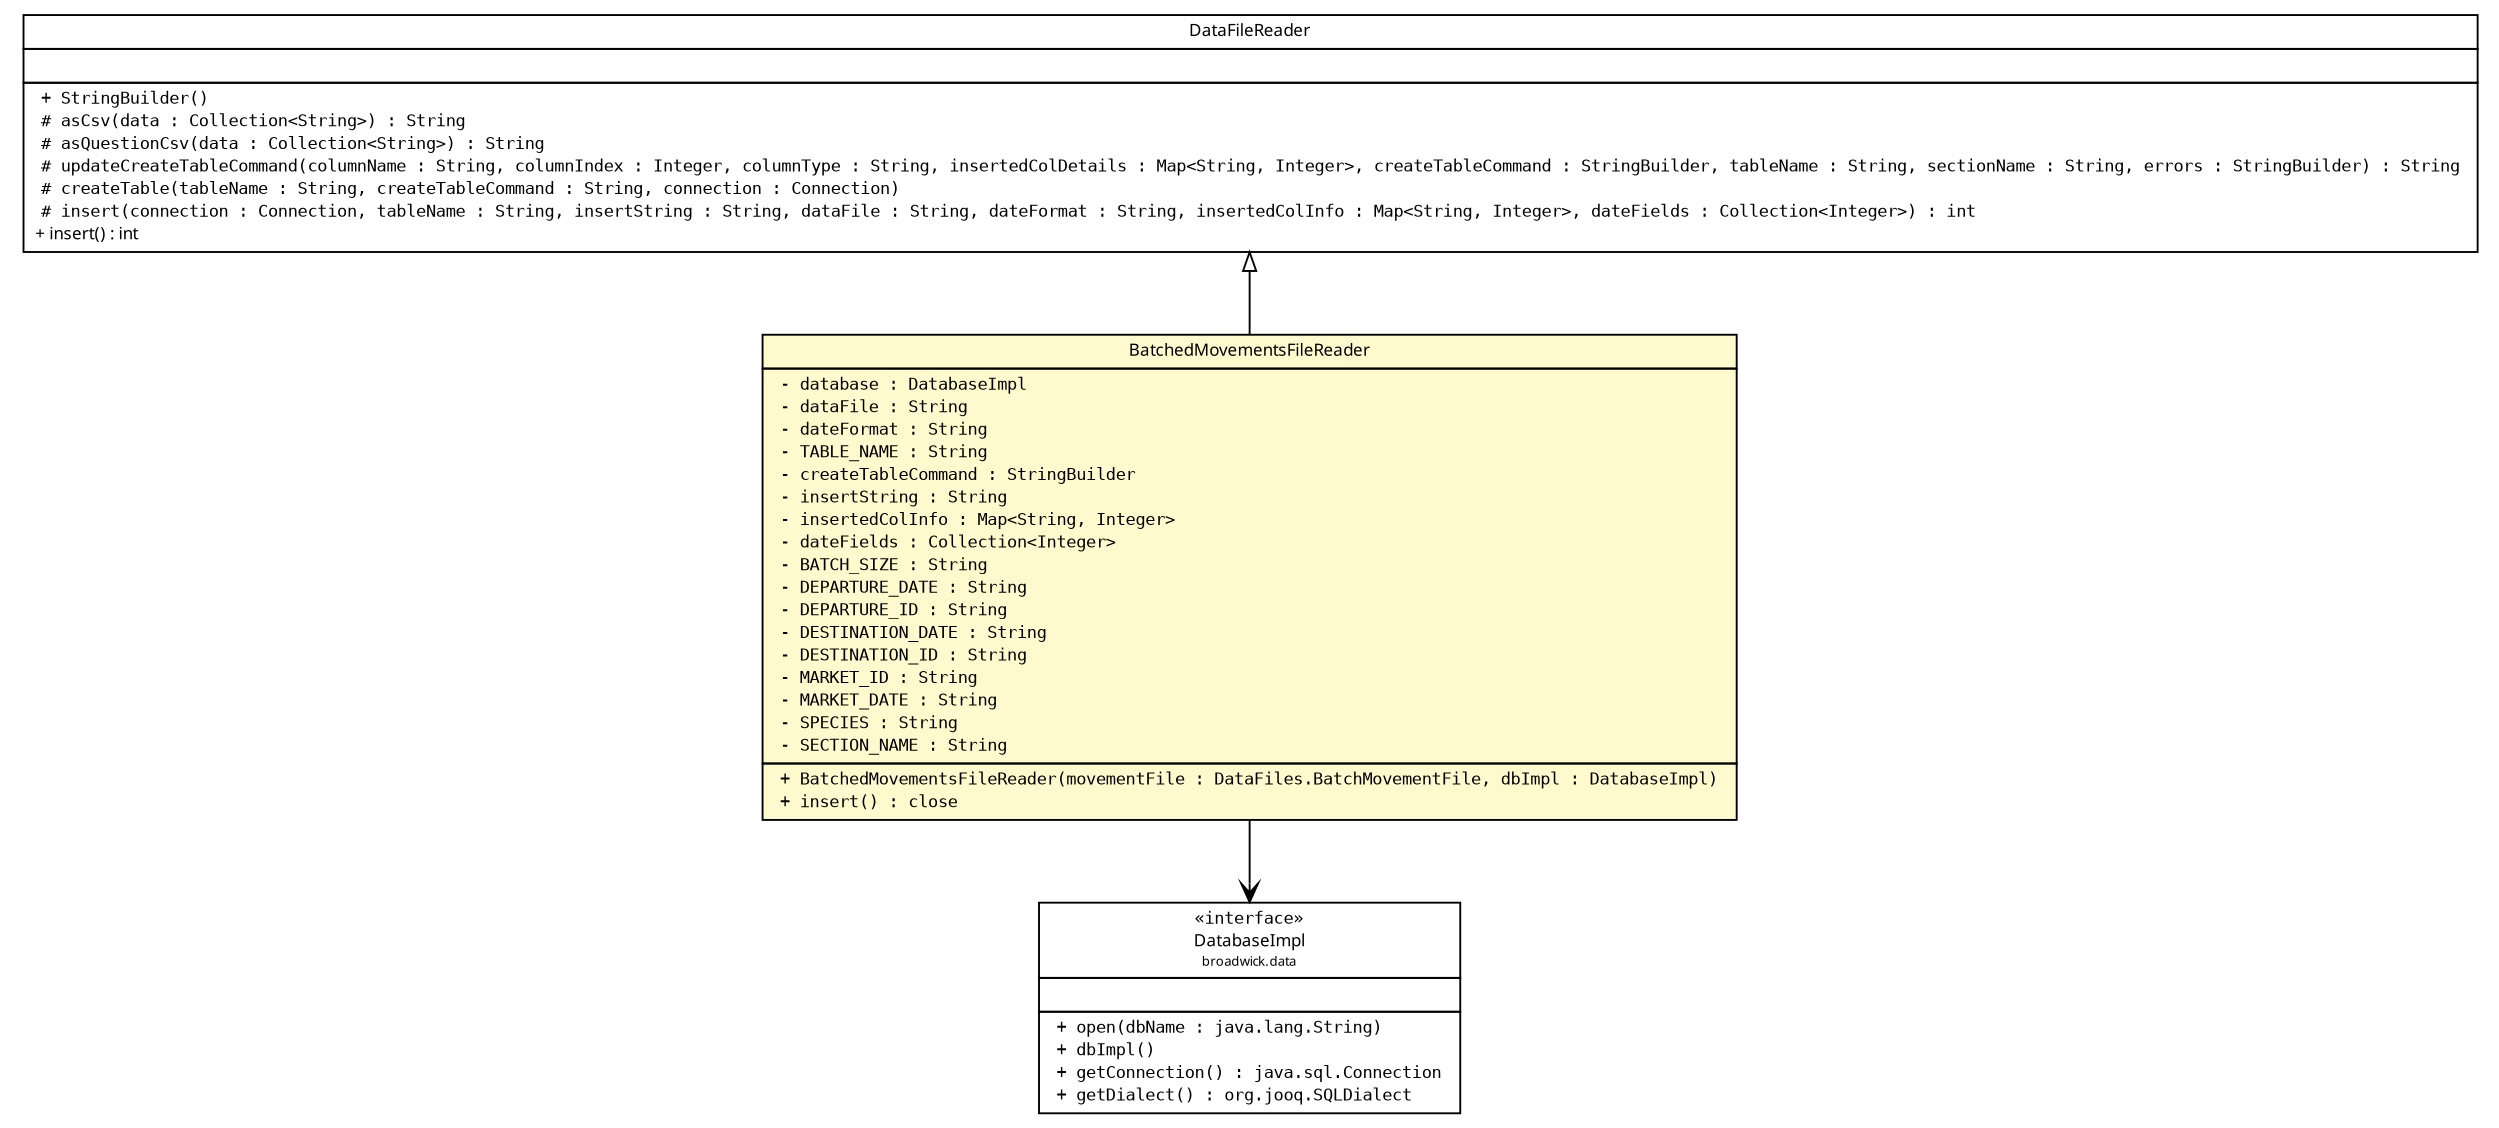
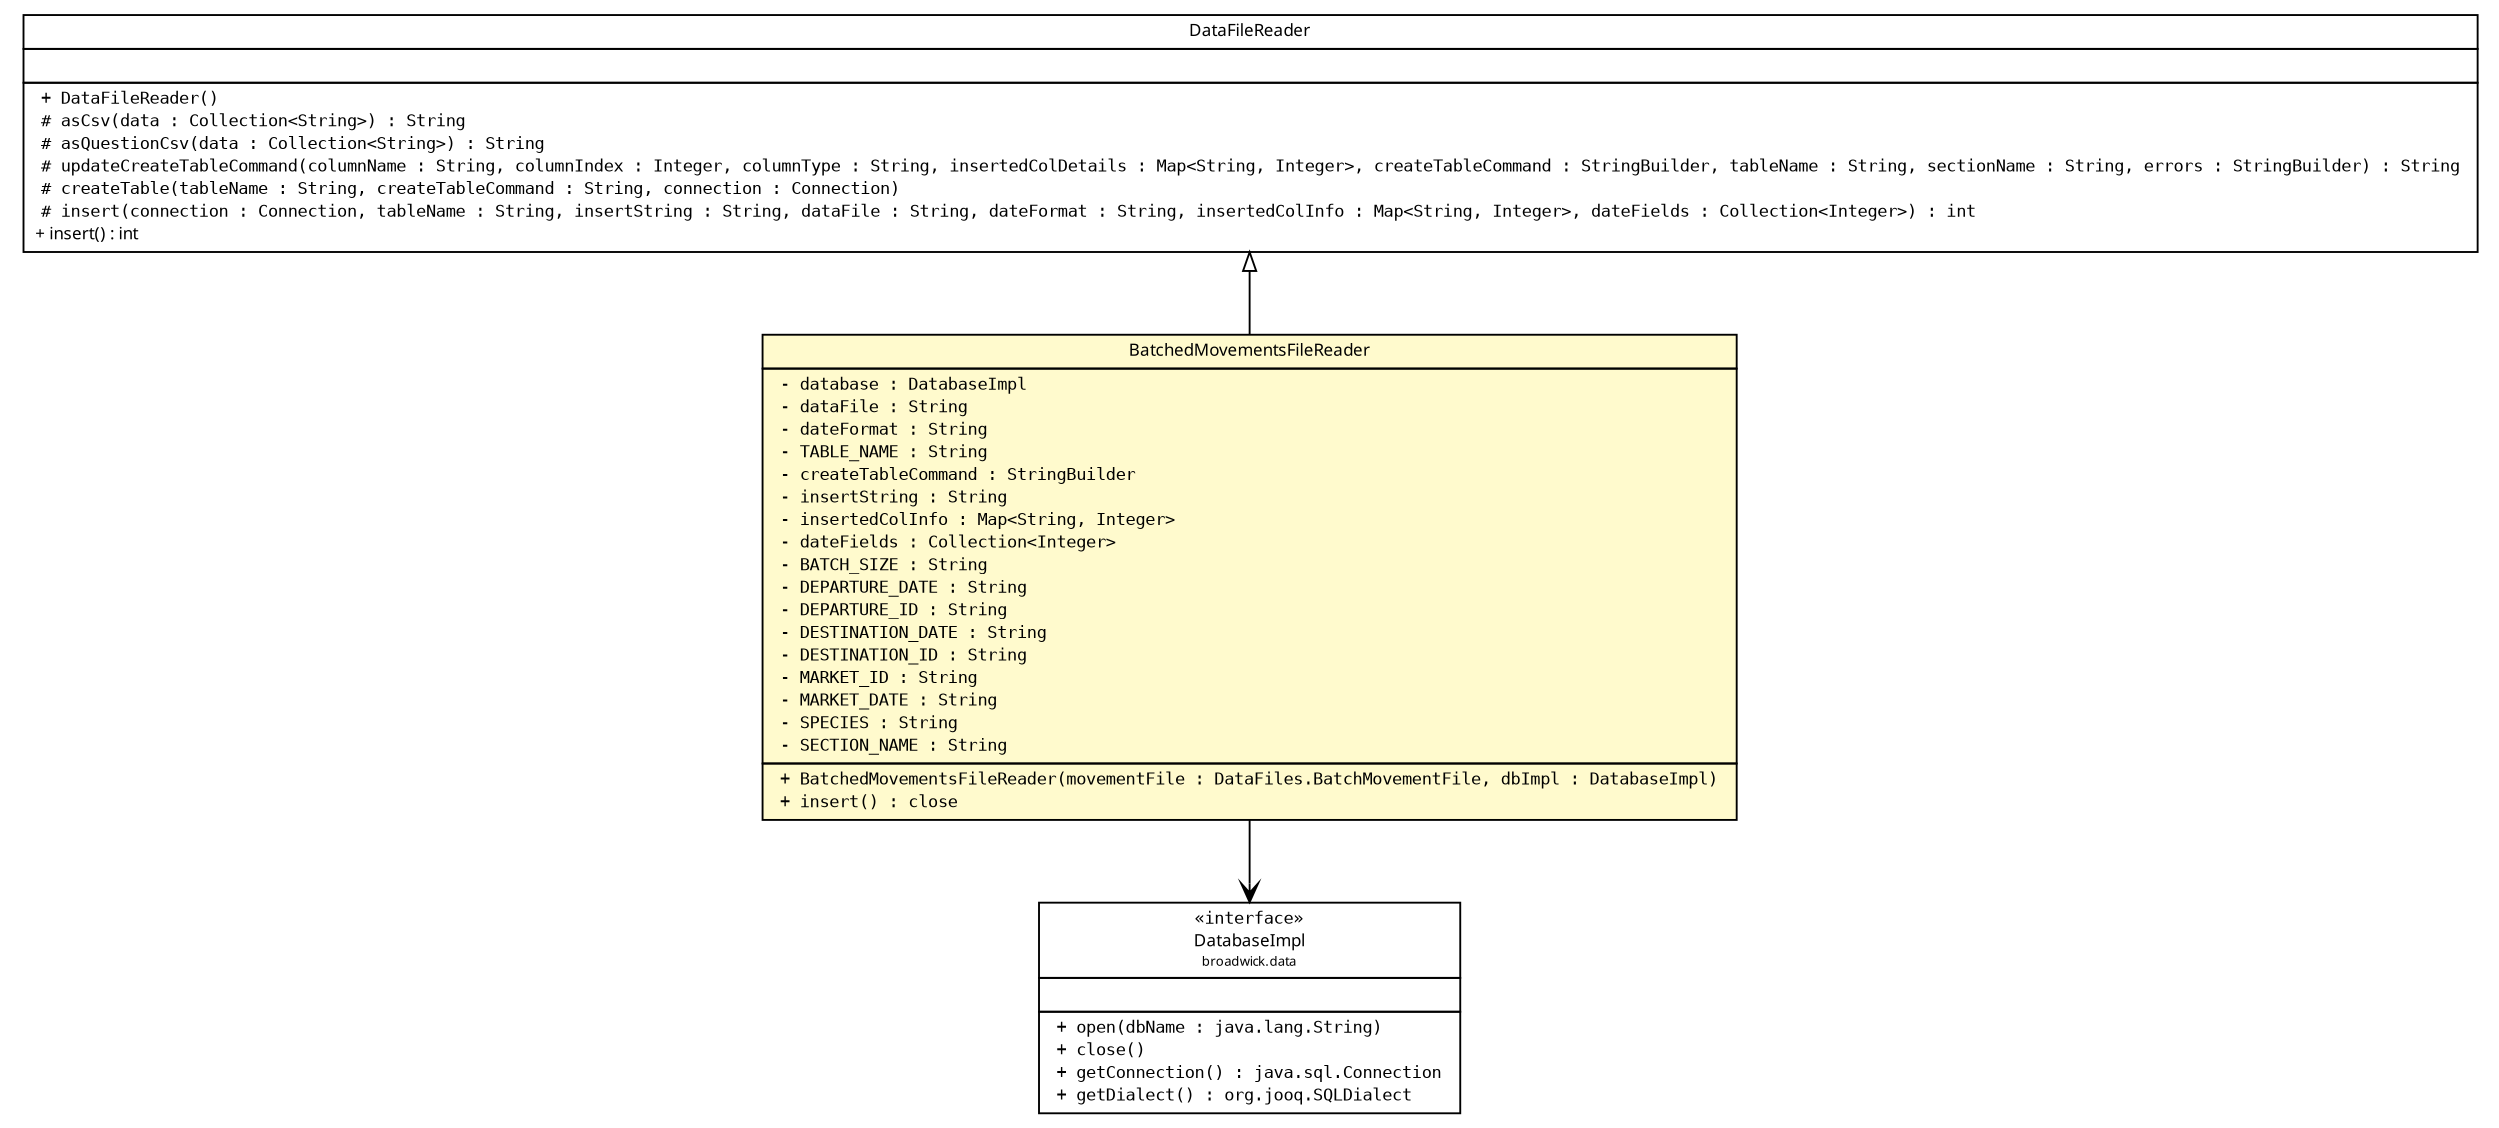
(125, 99) -> (131, 99)
(1107, 1050) -> (1101, 1050)
